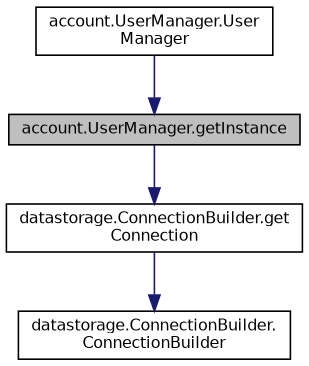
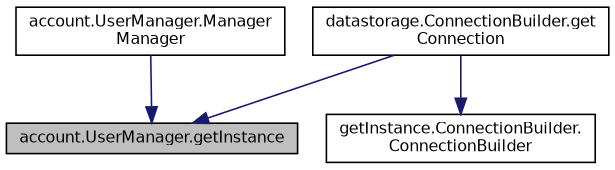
(154, 31) -> (150, 31)
(154, 166) -> (301, 87)
(154, 335) -> (461, 138)
